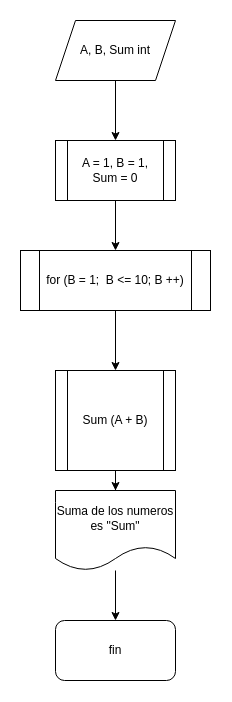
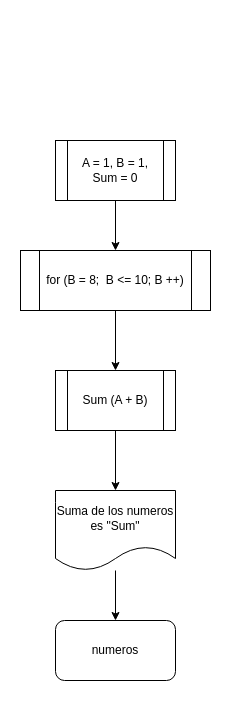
(116, 51) -> none
(116, 107) -> none
(116, 281) -> (116, 281)
(116, 421) -> (116, 401)
(116, 651) -> (116, 651)
